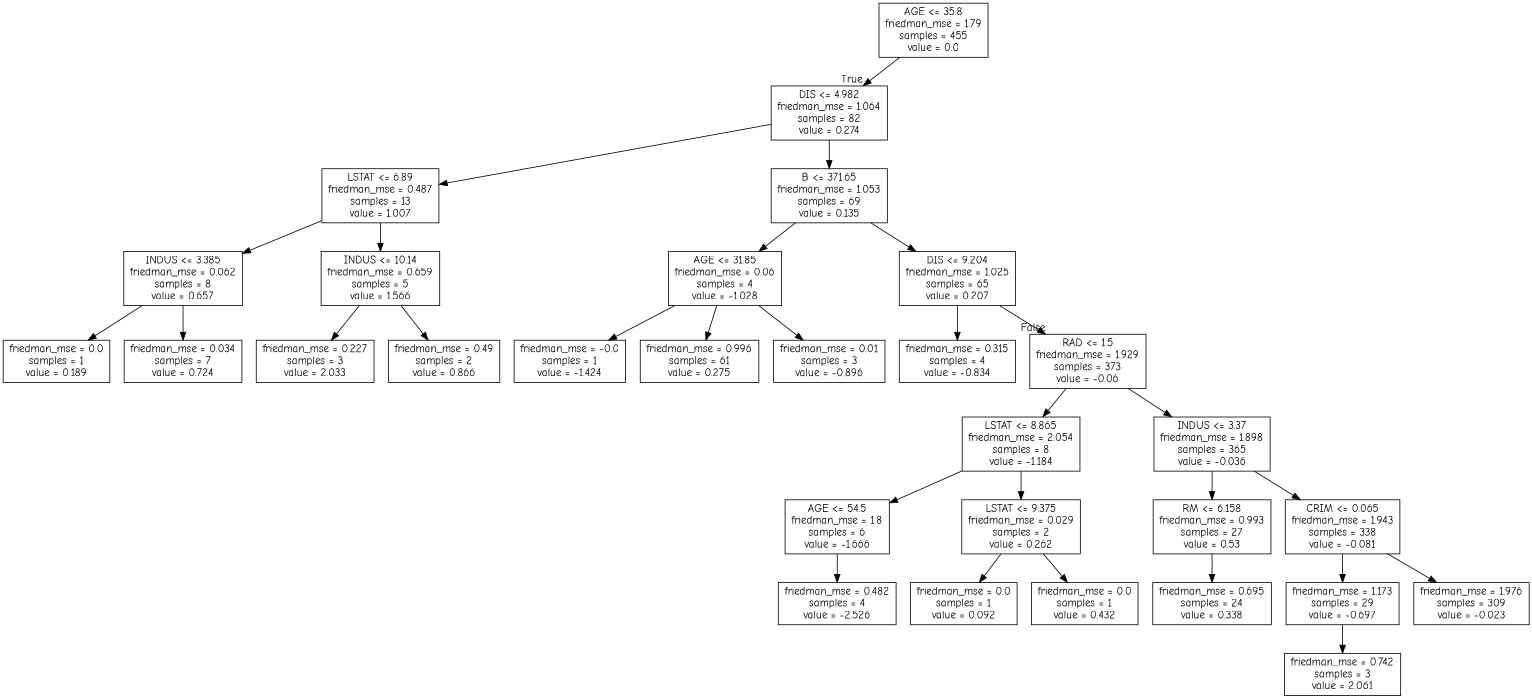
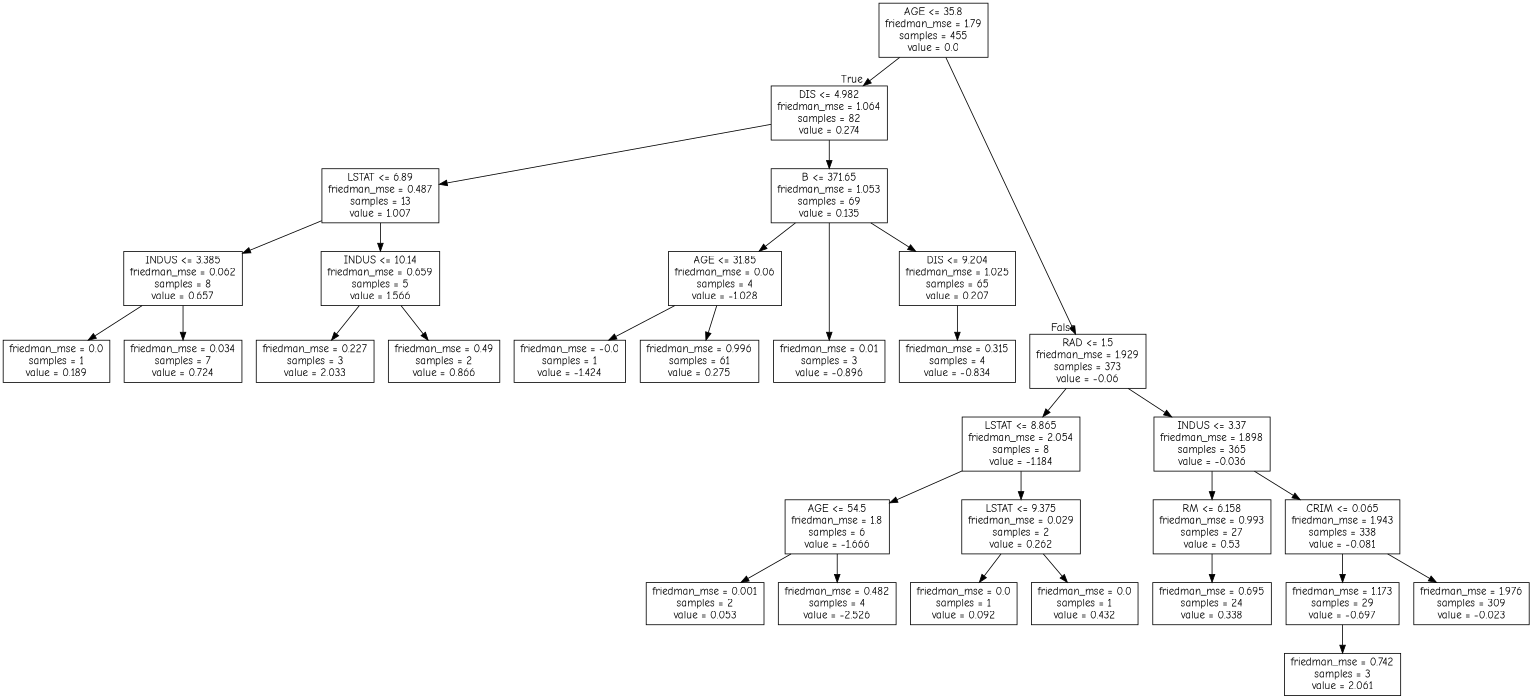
(1019, 318) -> (1009, 192)
(778, 320) -> (829, 277)
none -> (705, 604)
